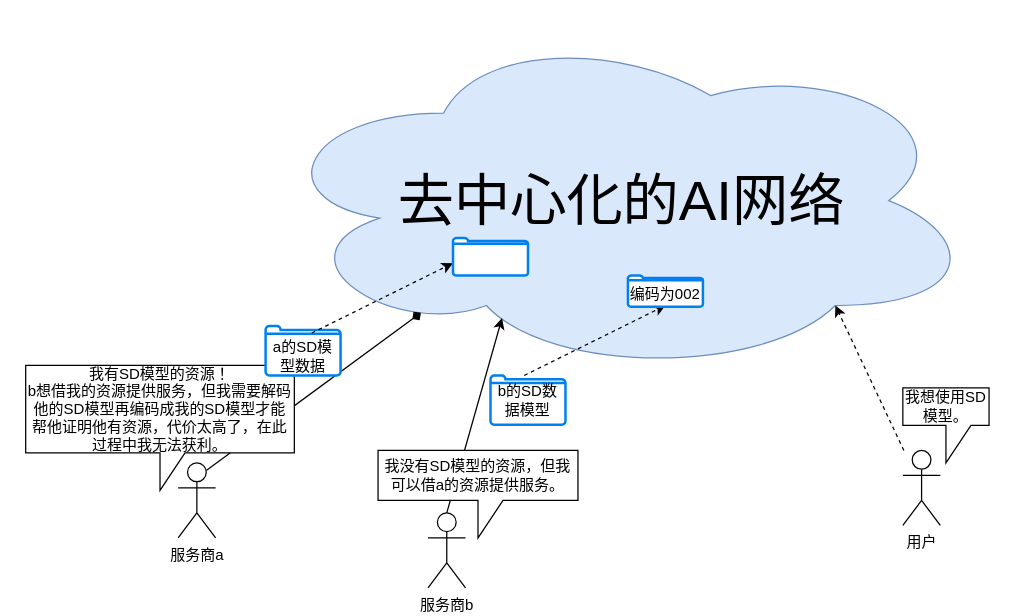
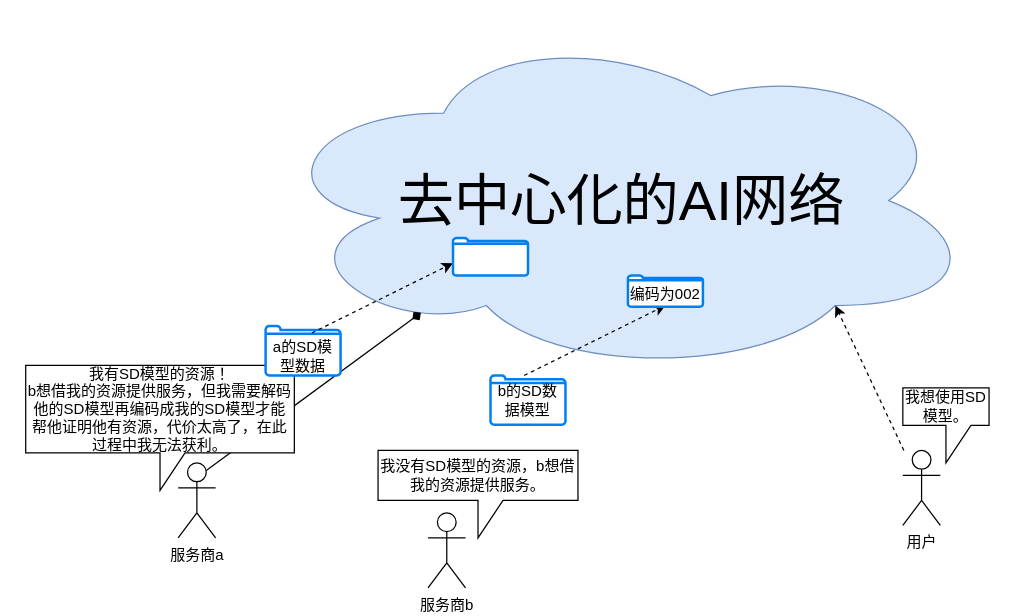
(473, 420) -> none
(478, 476) -> (478, 476)
